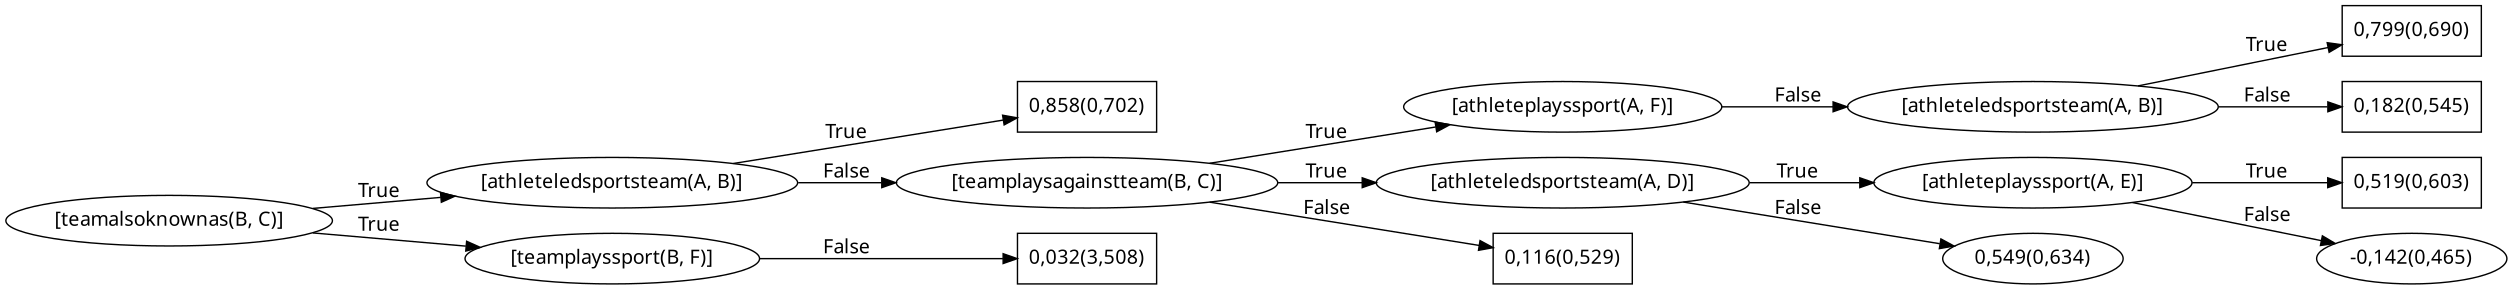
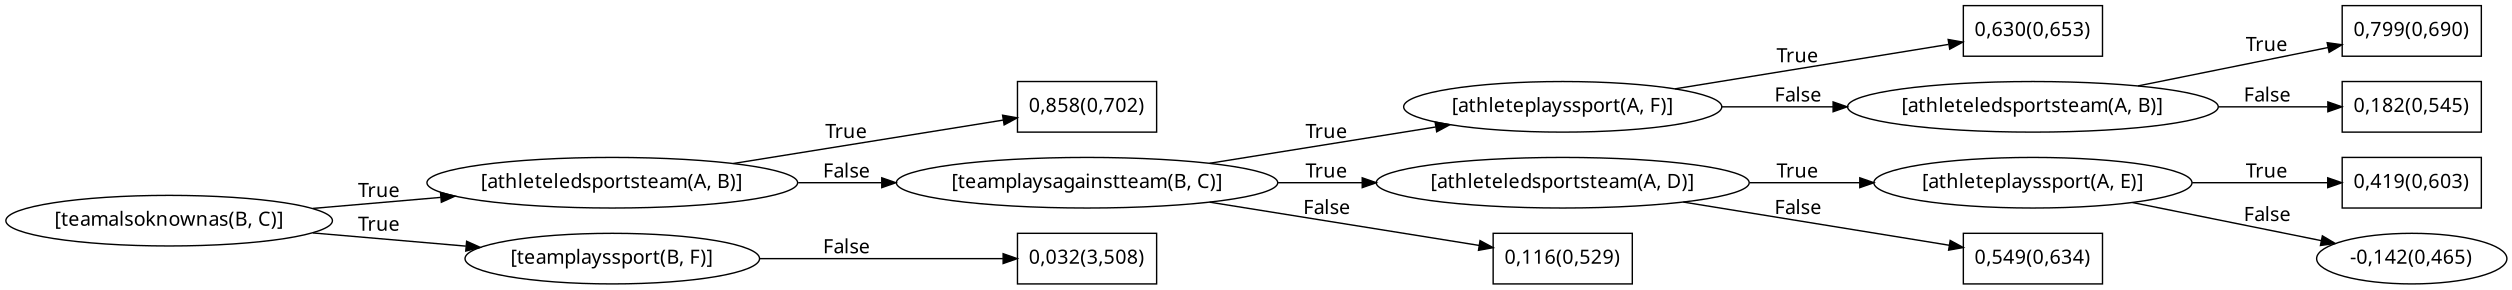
none -> (2033, 31)
(2412, 183) -> (2412, 183)
(2033, 259) -> (2033, 259)
